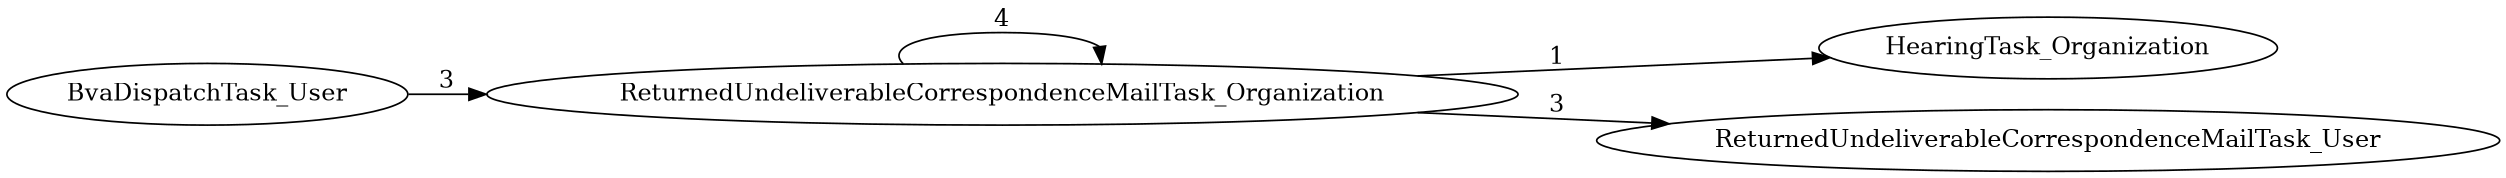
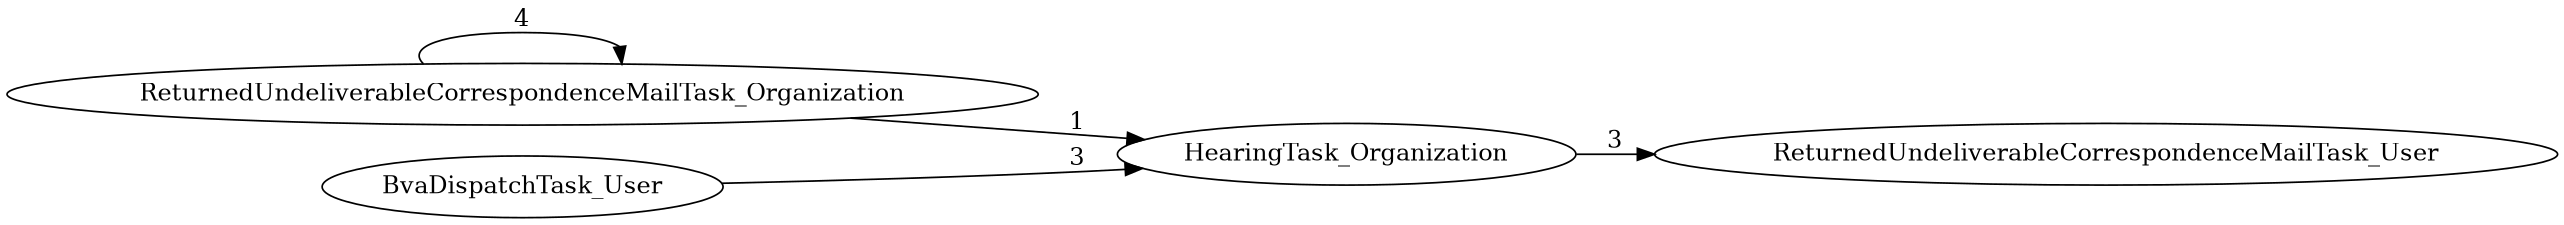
(438, 94) -> (924, 178)
(1535, 118) -> (1607, 154)
